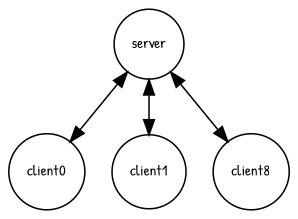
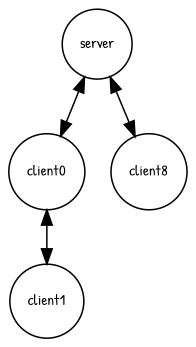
(149, 107) -> (47, 237)
